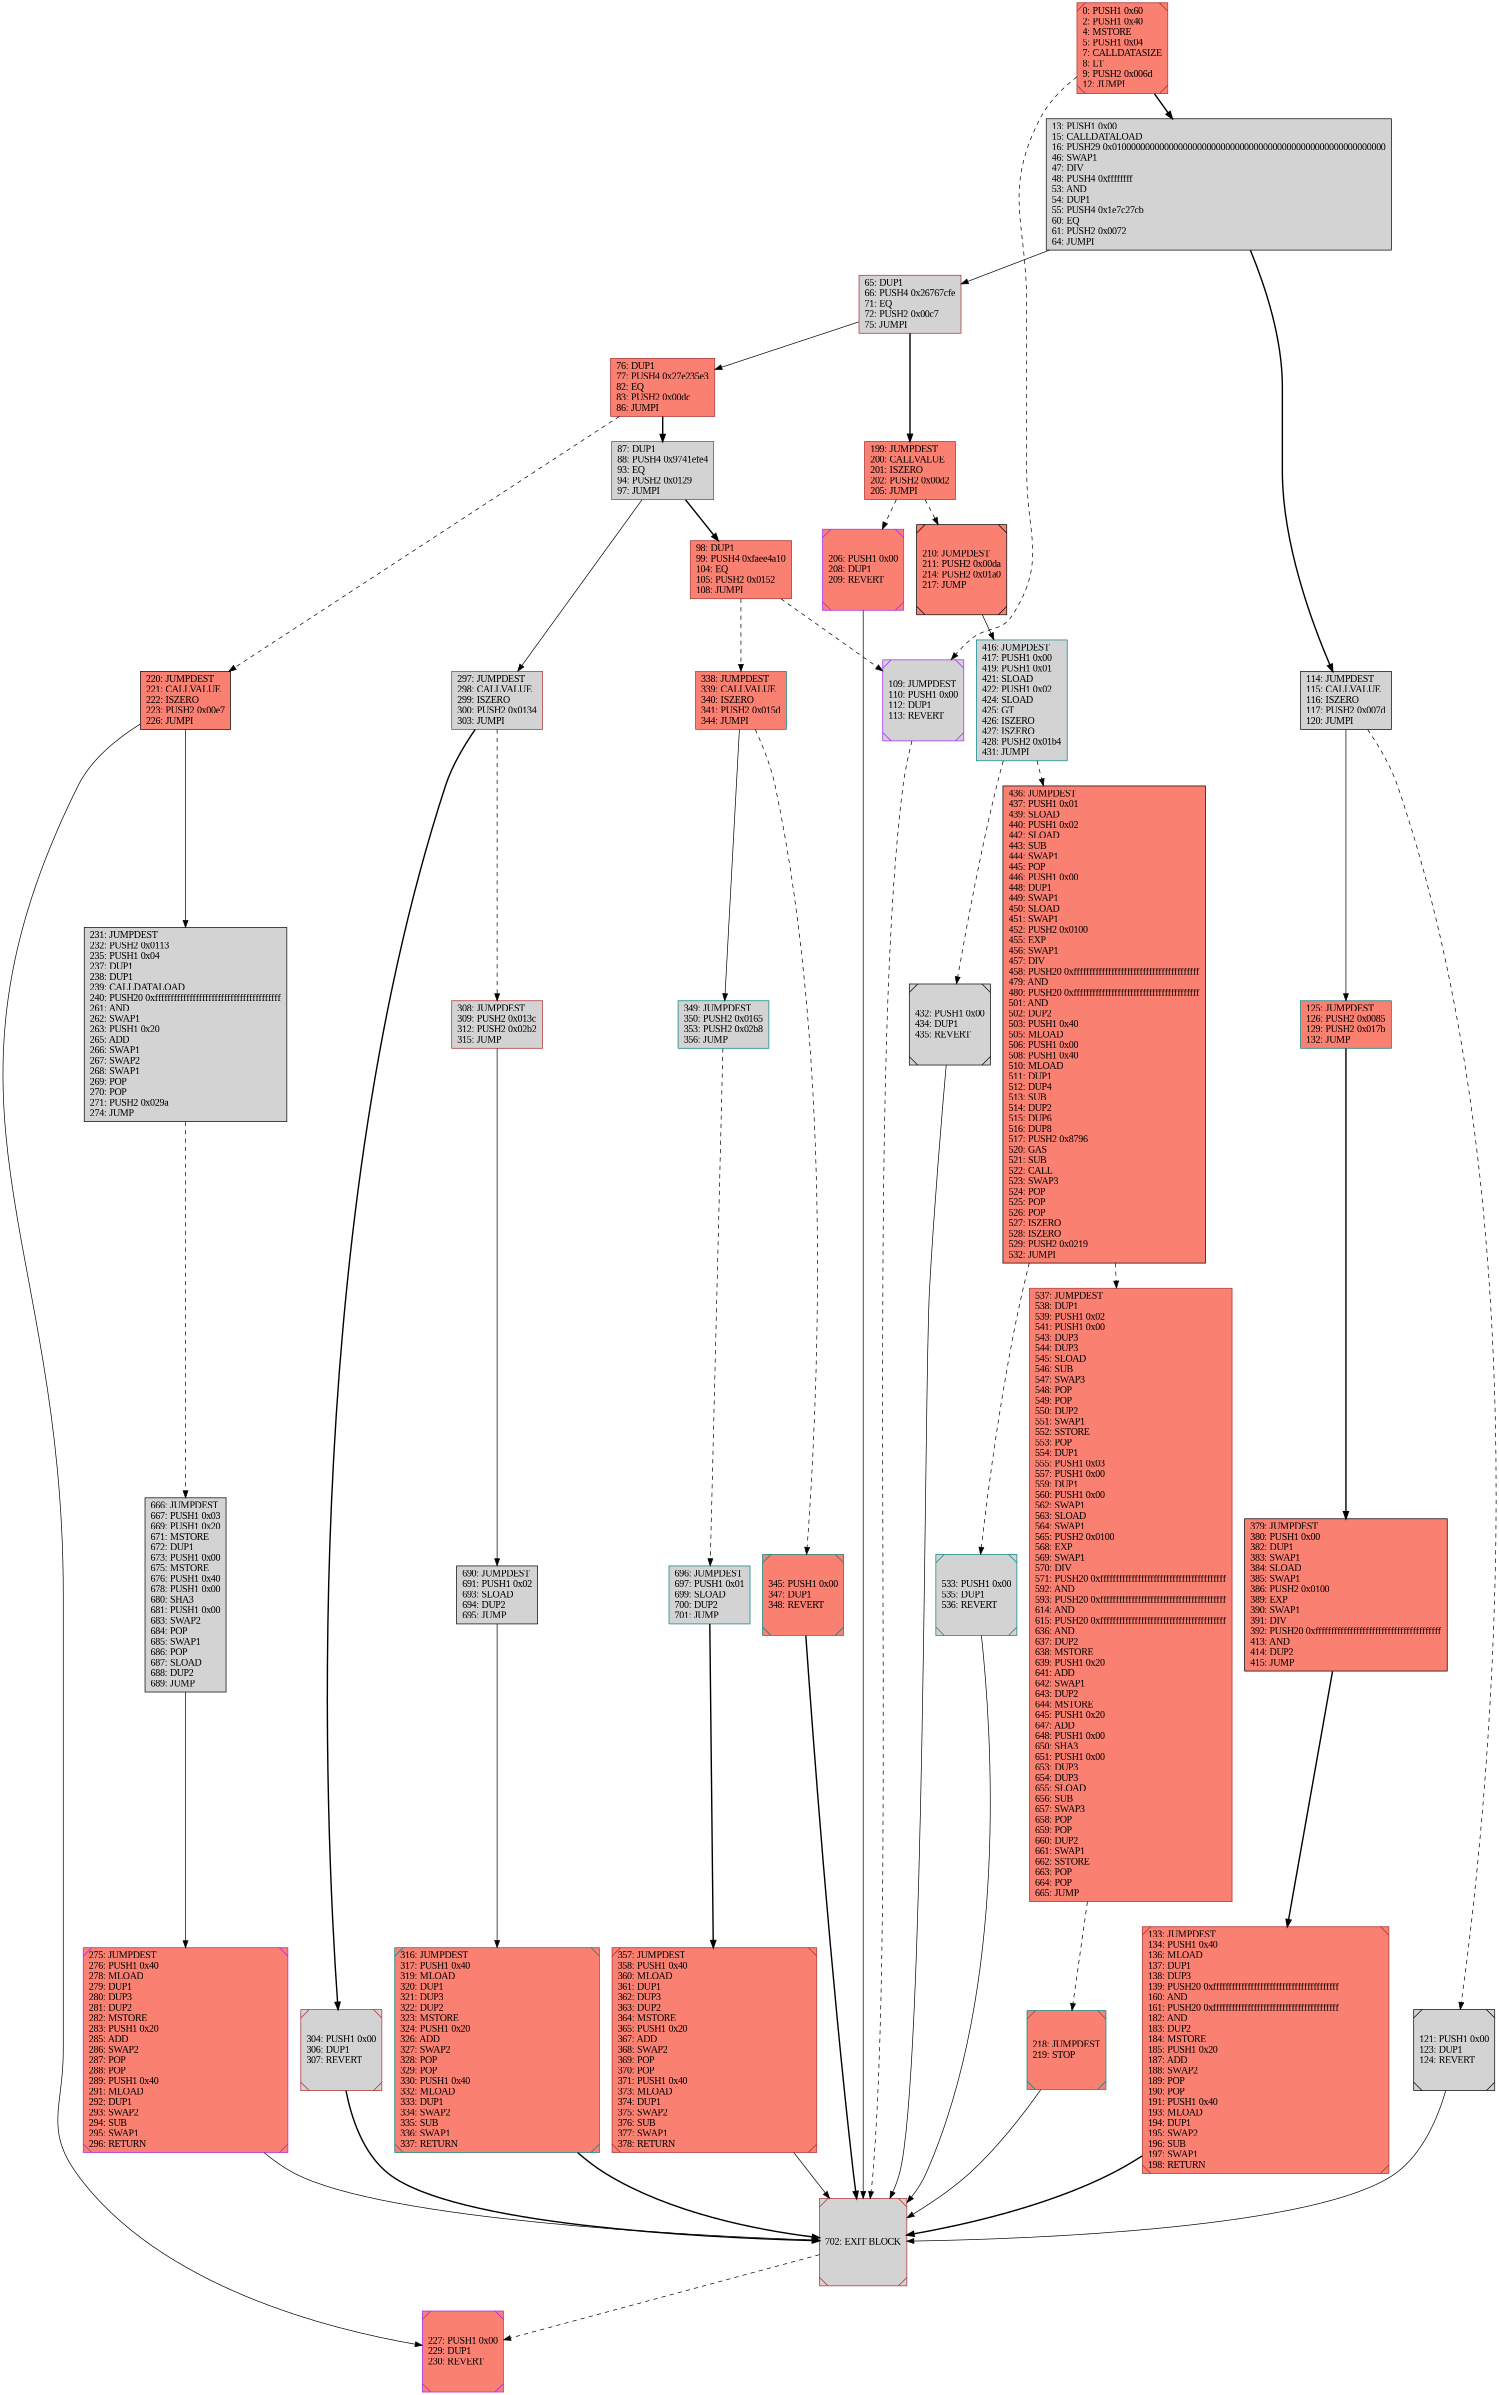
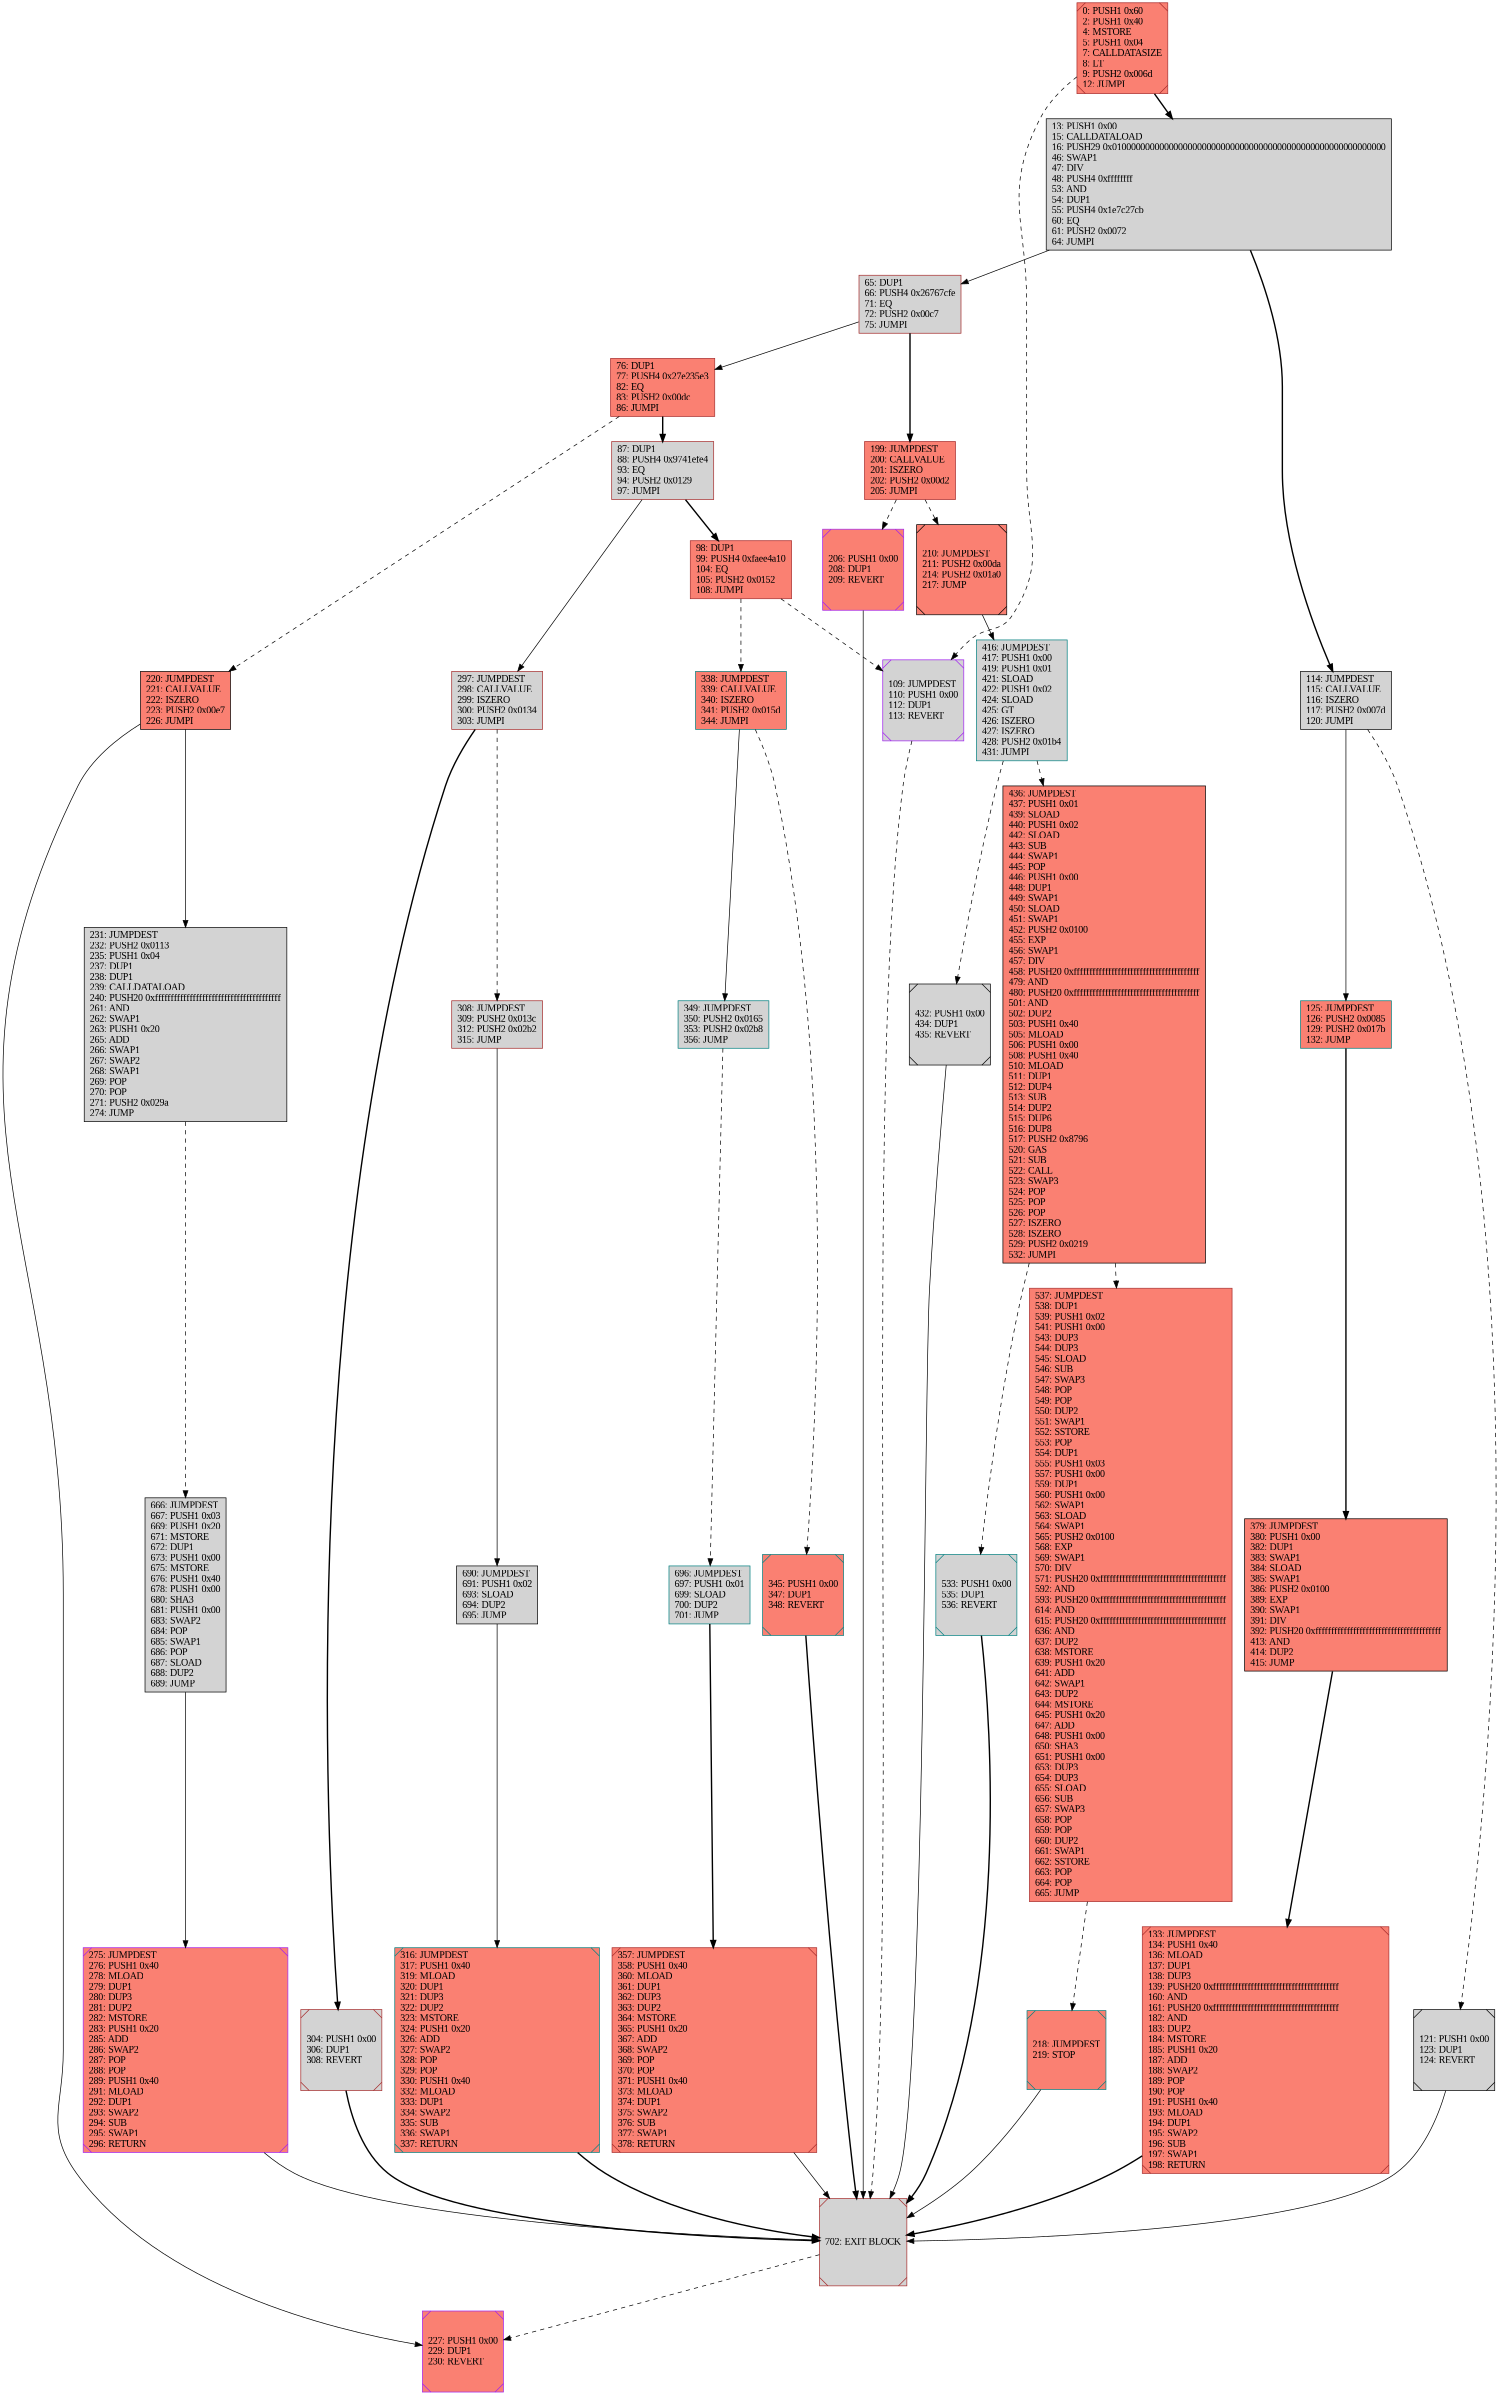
(985, 1922) -> (985, 1922)
(341, 2050) -> (341, 2050)
